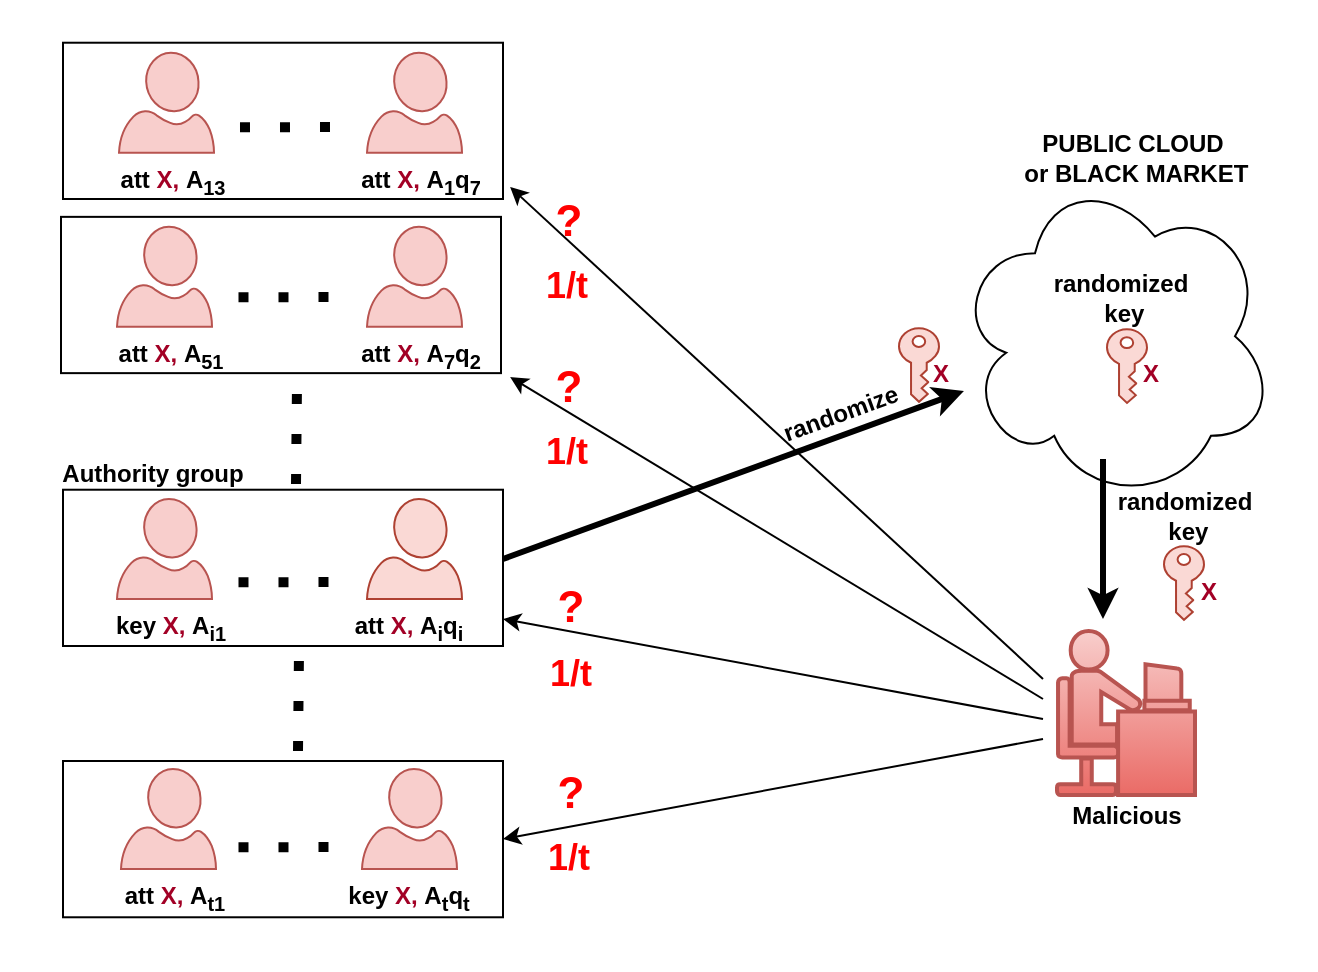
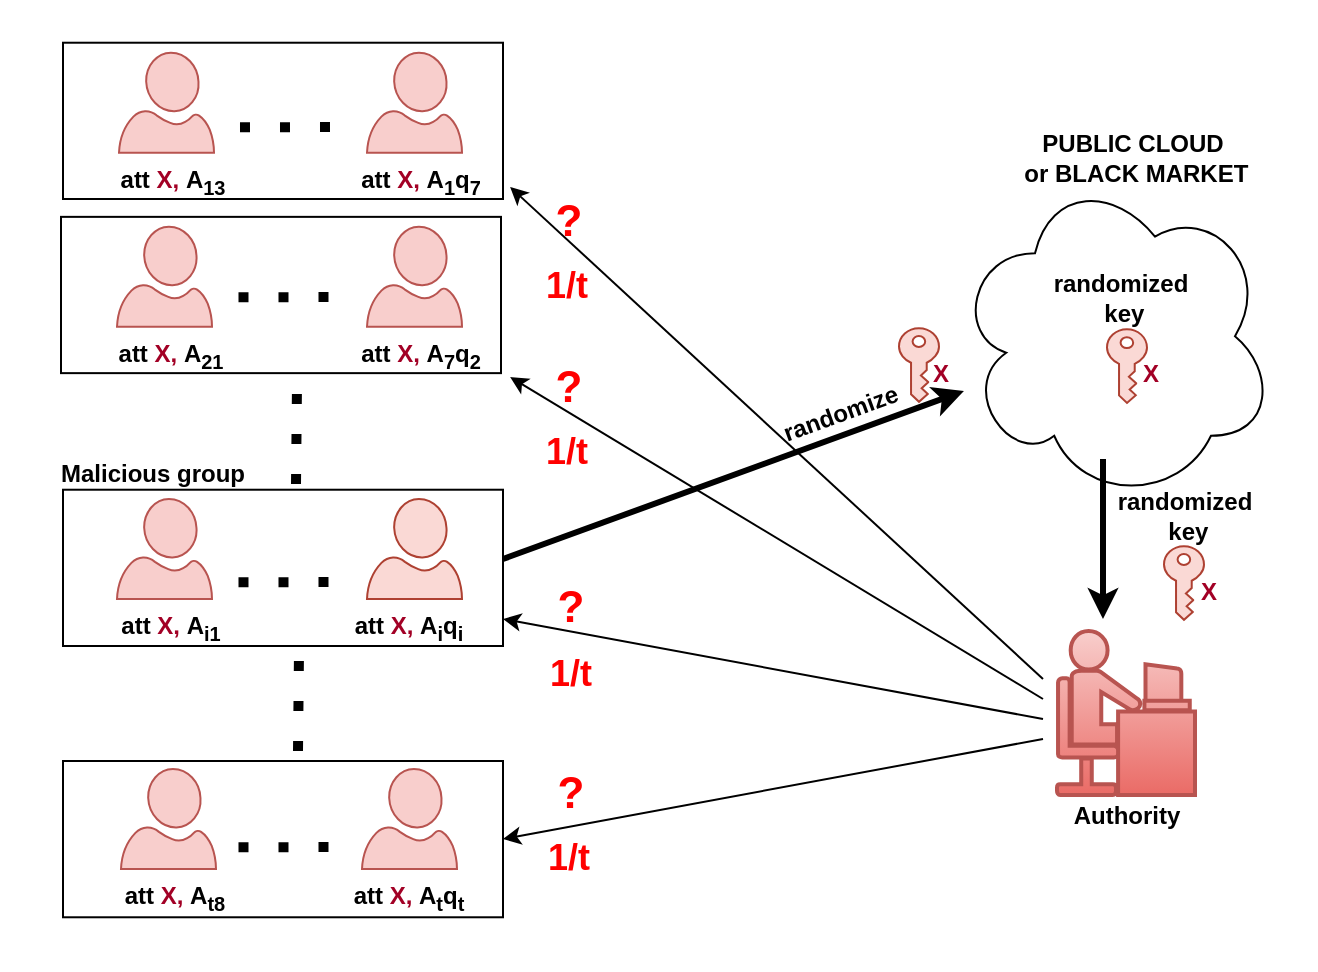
(172, 357) -> (172, 357)
(154, 475) -> (154, 475)
(172, 629) -> (172, 629)
(1128, 817) -> (1128, 817)
(176, 899) -> (176, 899)
(410, 899) -> (410, 899)
